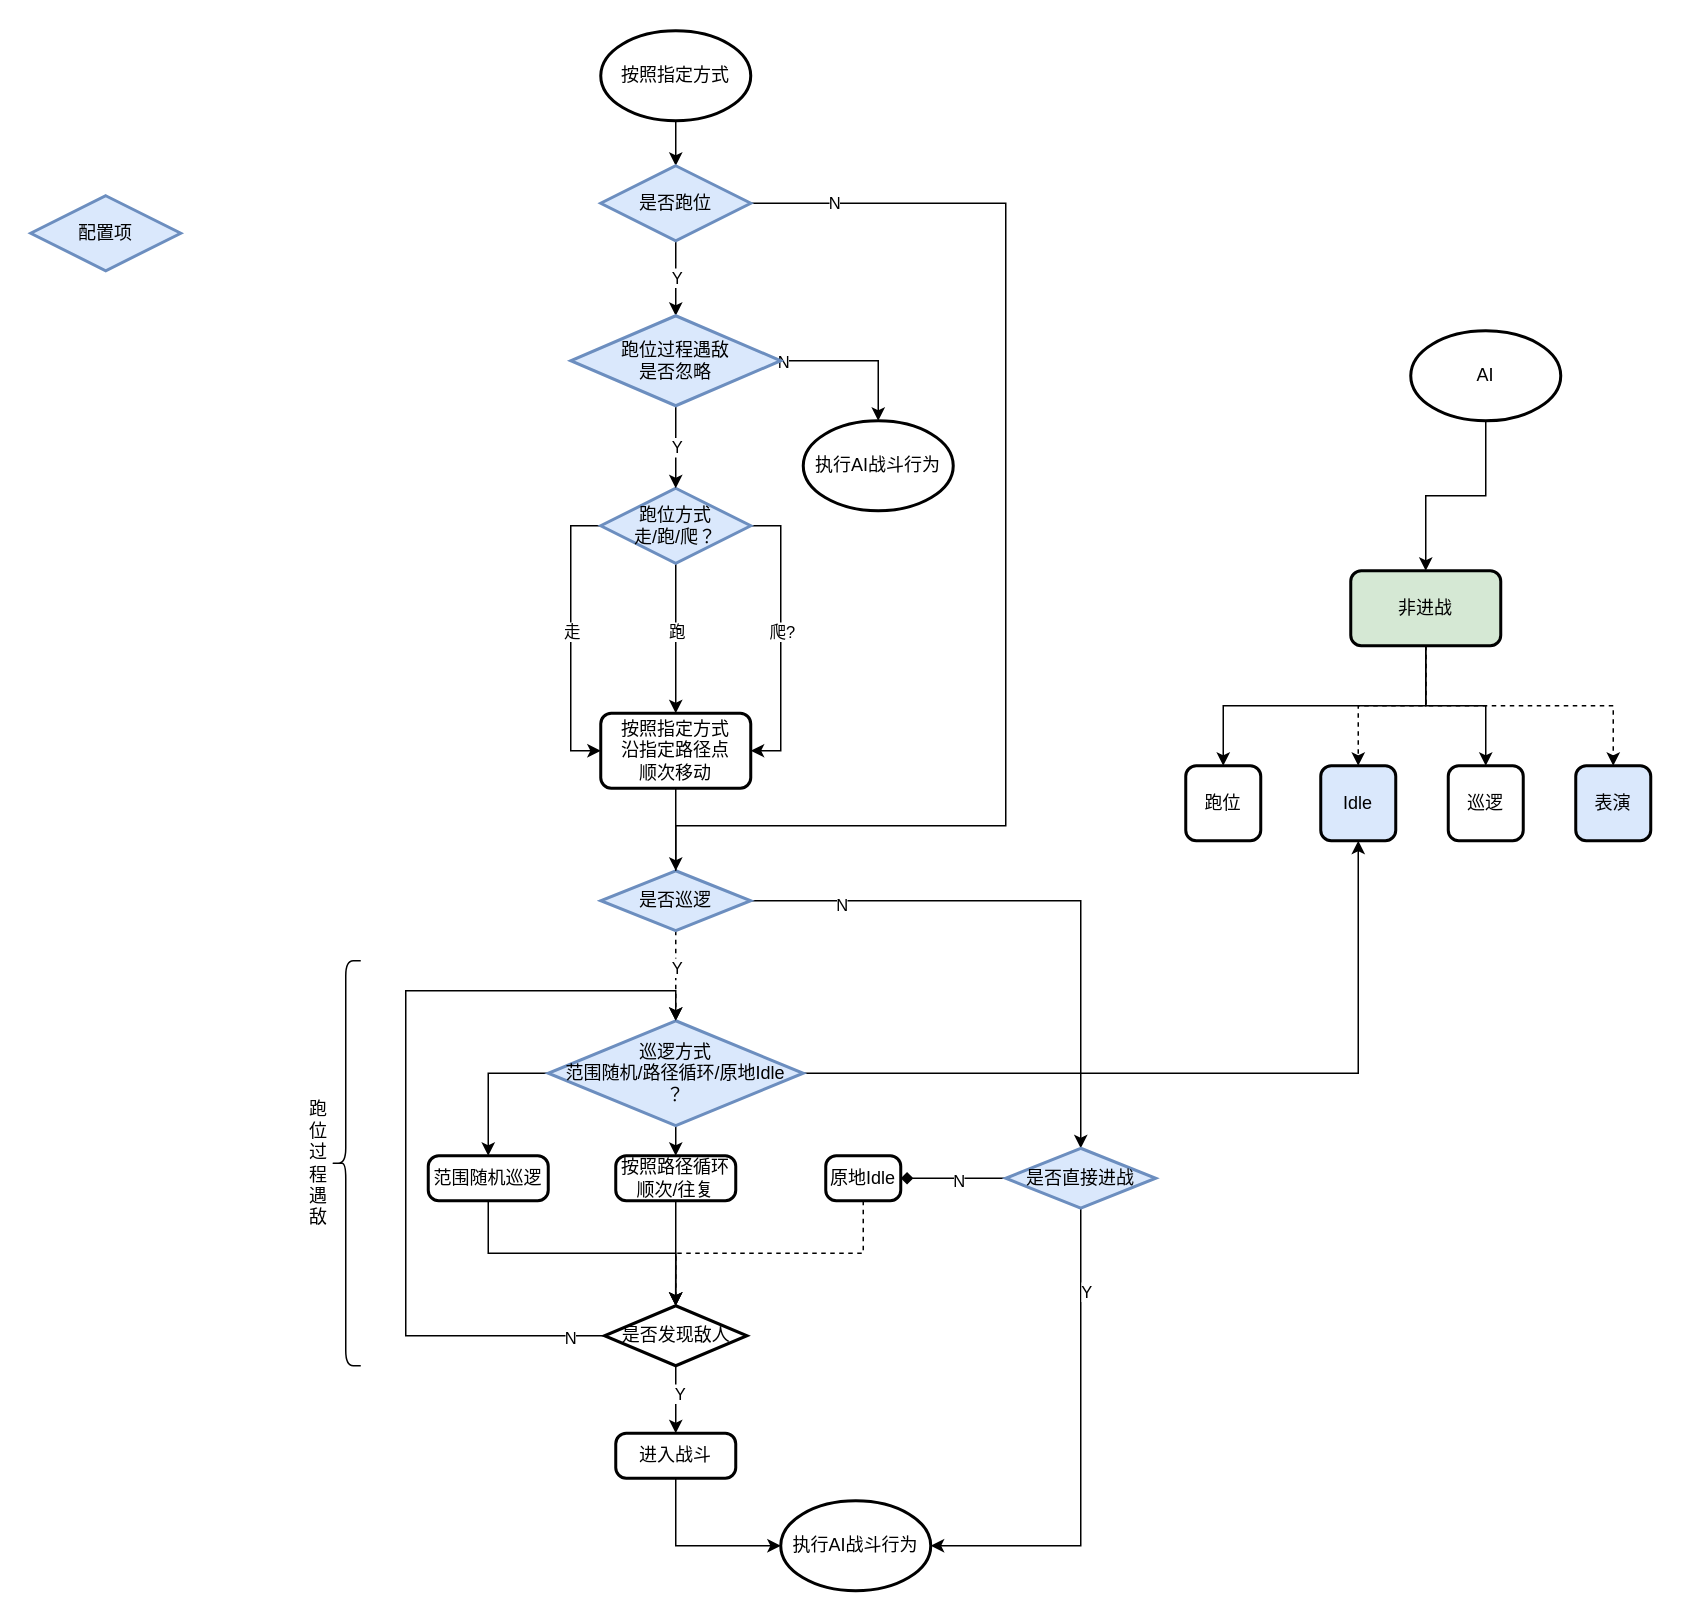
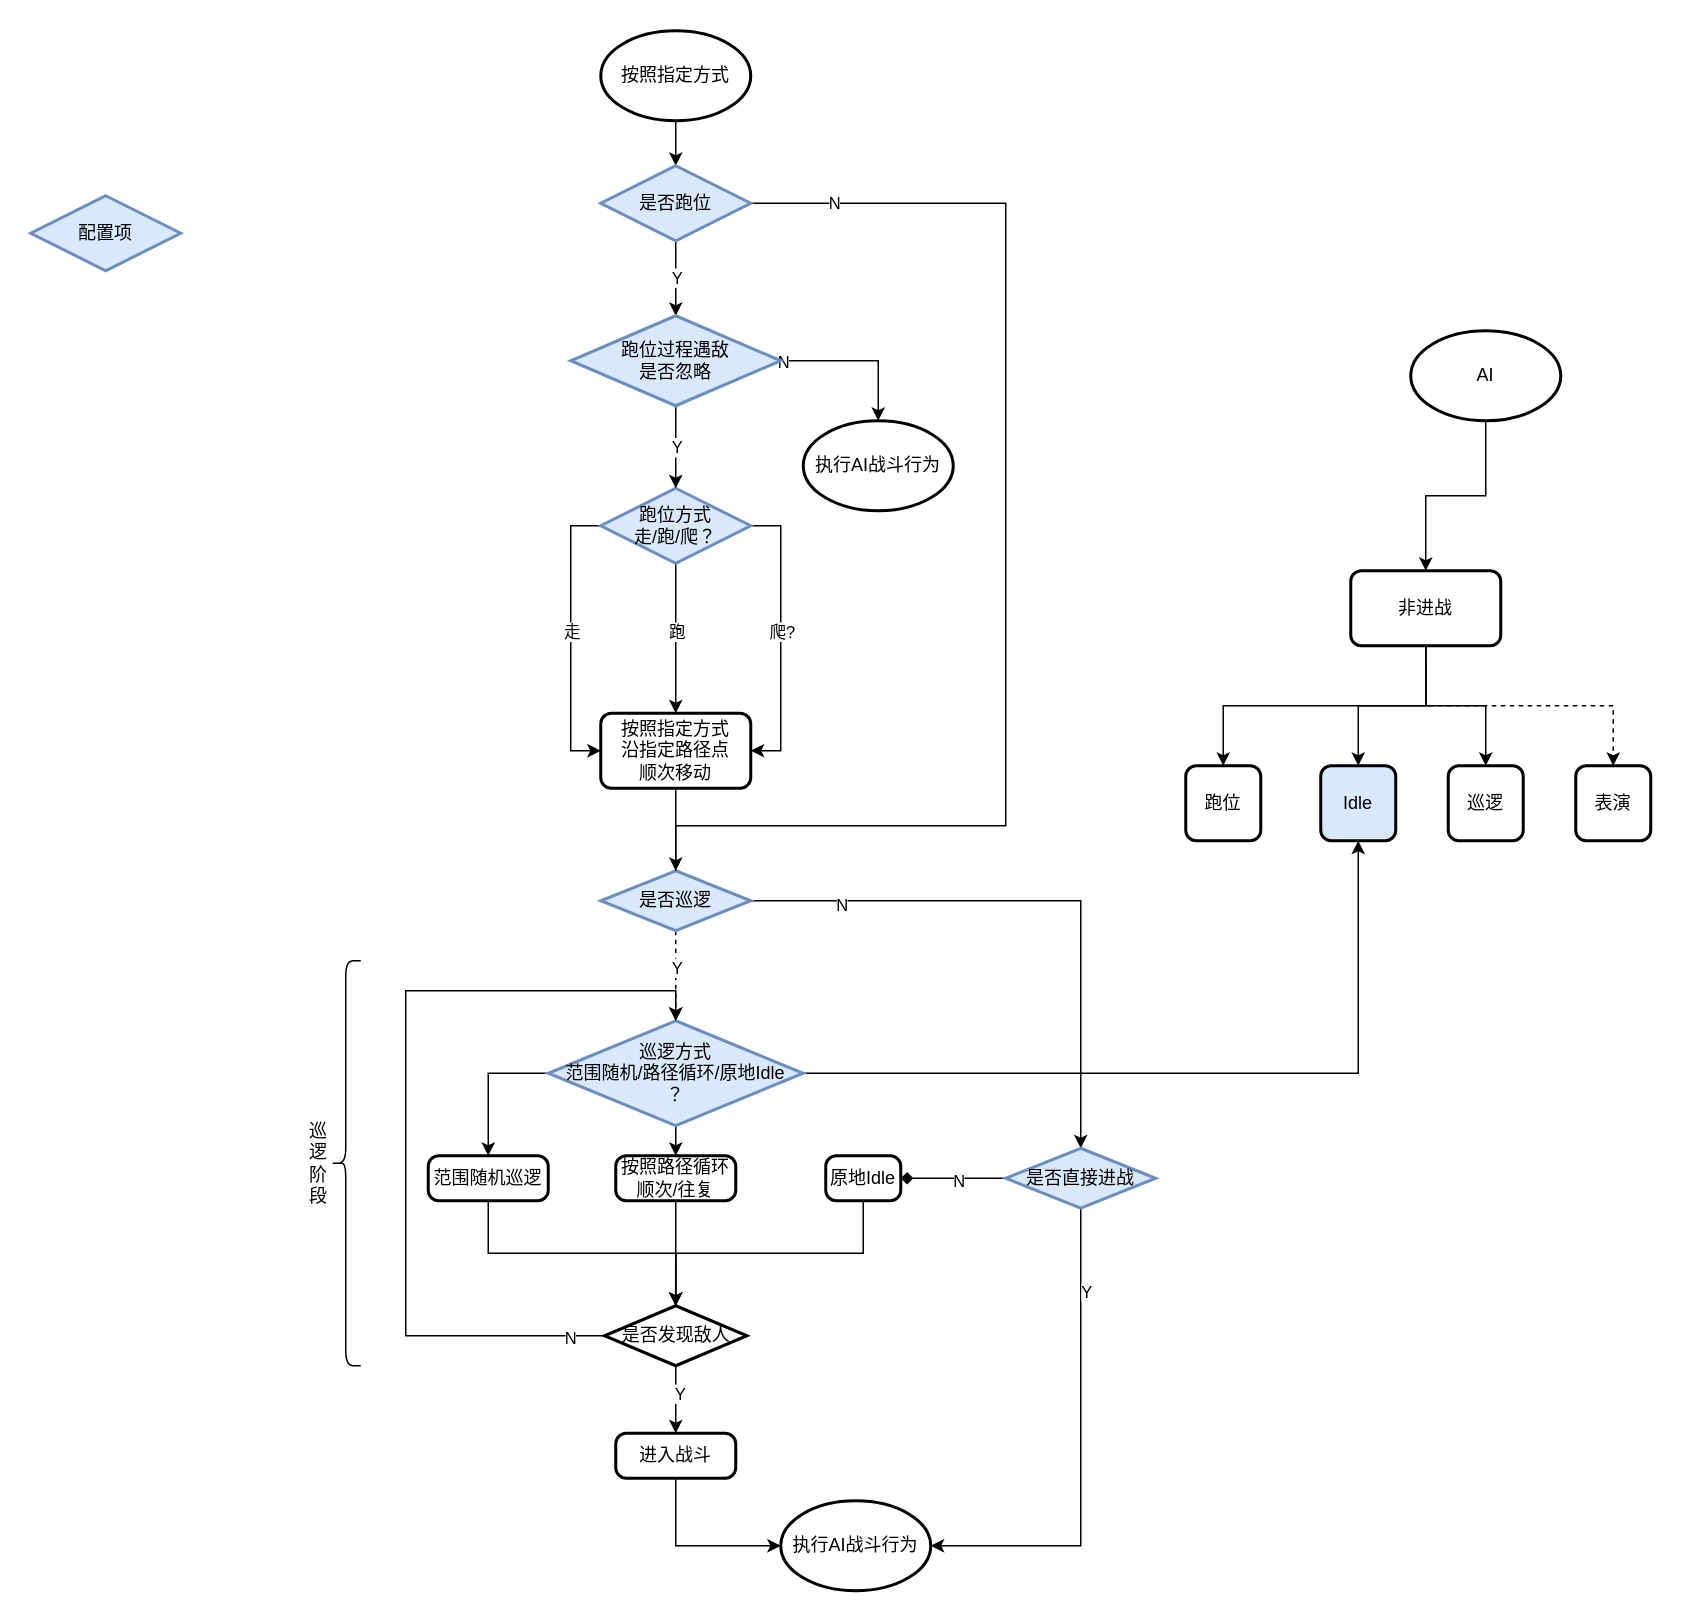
(1426, 608) -> (1426, 608)
(1358, 731) -> (1358, 731)
(1613, 803) -> (1613, 803)
(311, 1163) -> (311, 1163)
(797, 1253) -> (797, 1253)
